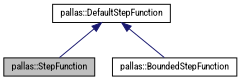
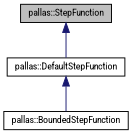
(77, 43) -> (66, 45)
